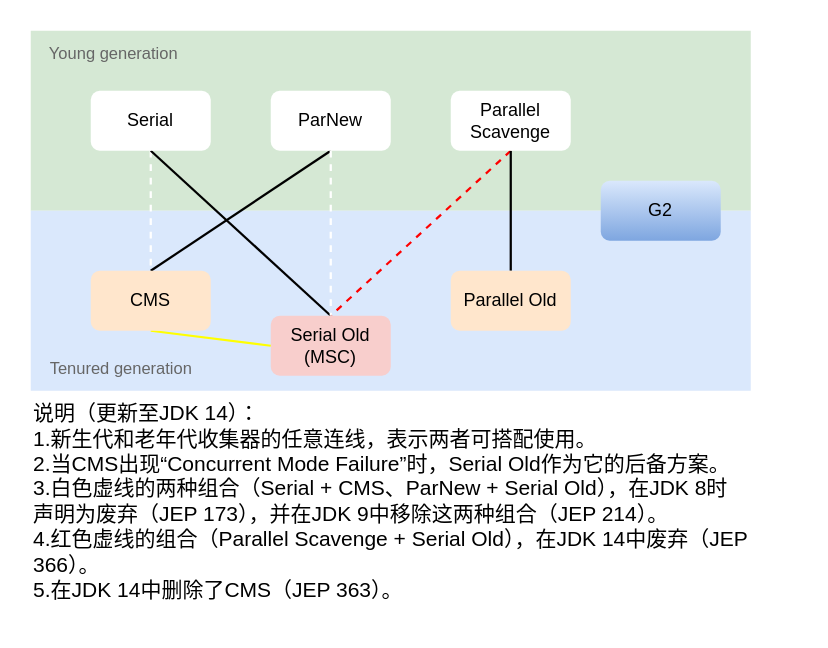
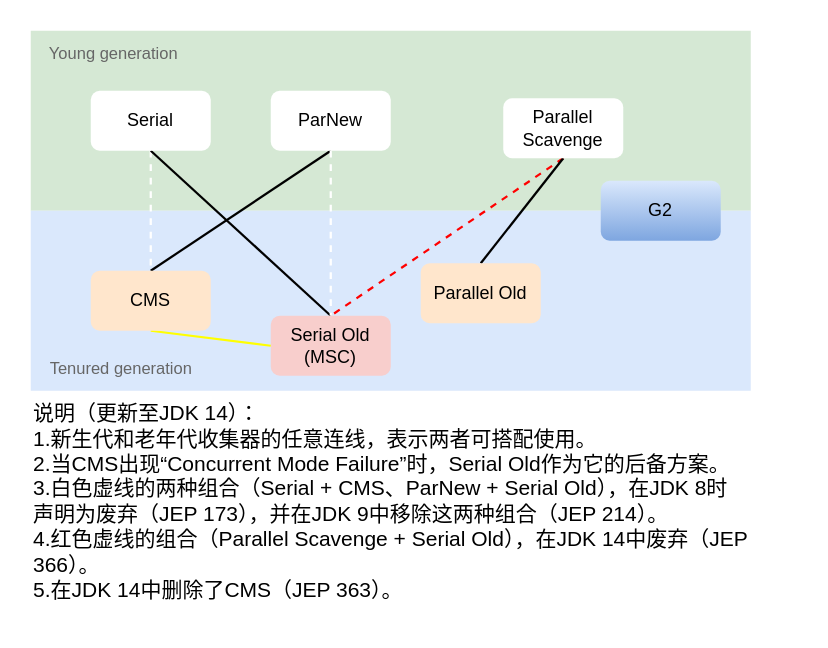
(511, 121) -> (563, 128)
(511, 301) -> (481, 293)
